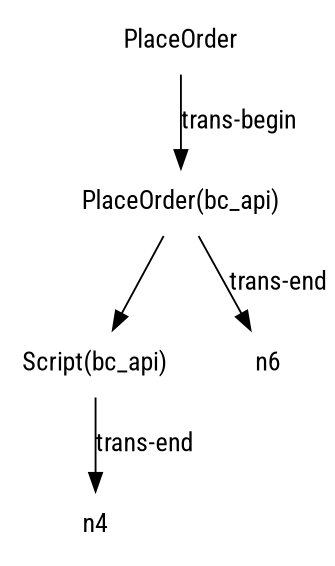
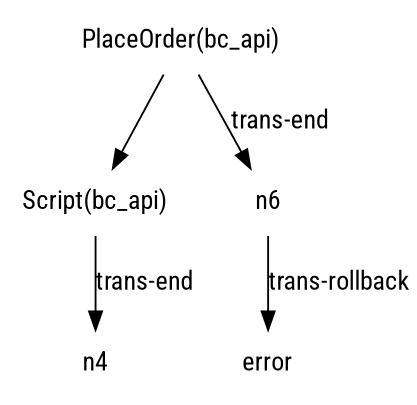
(181, 41) -> none
none -> (268, 364)
